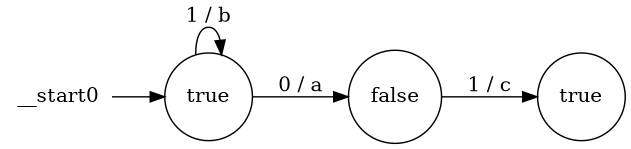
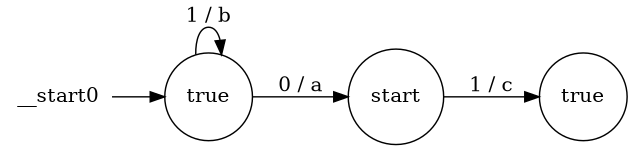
(395, 97) -> (396, 97)
